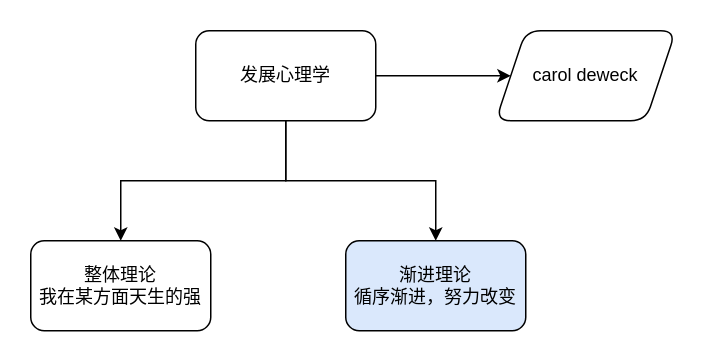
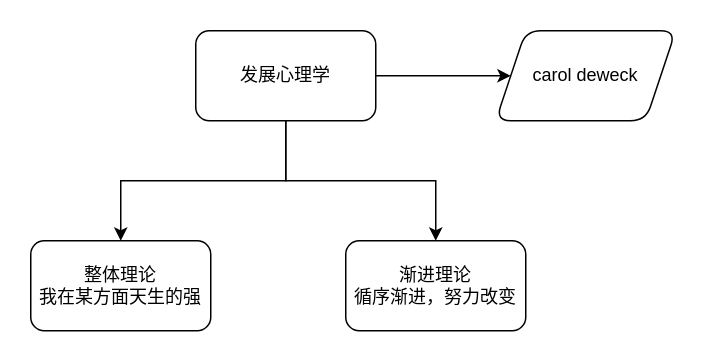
(436, 286) -> (436, 286)
